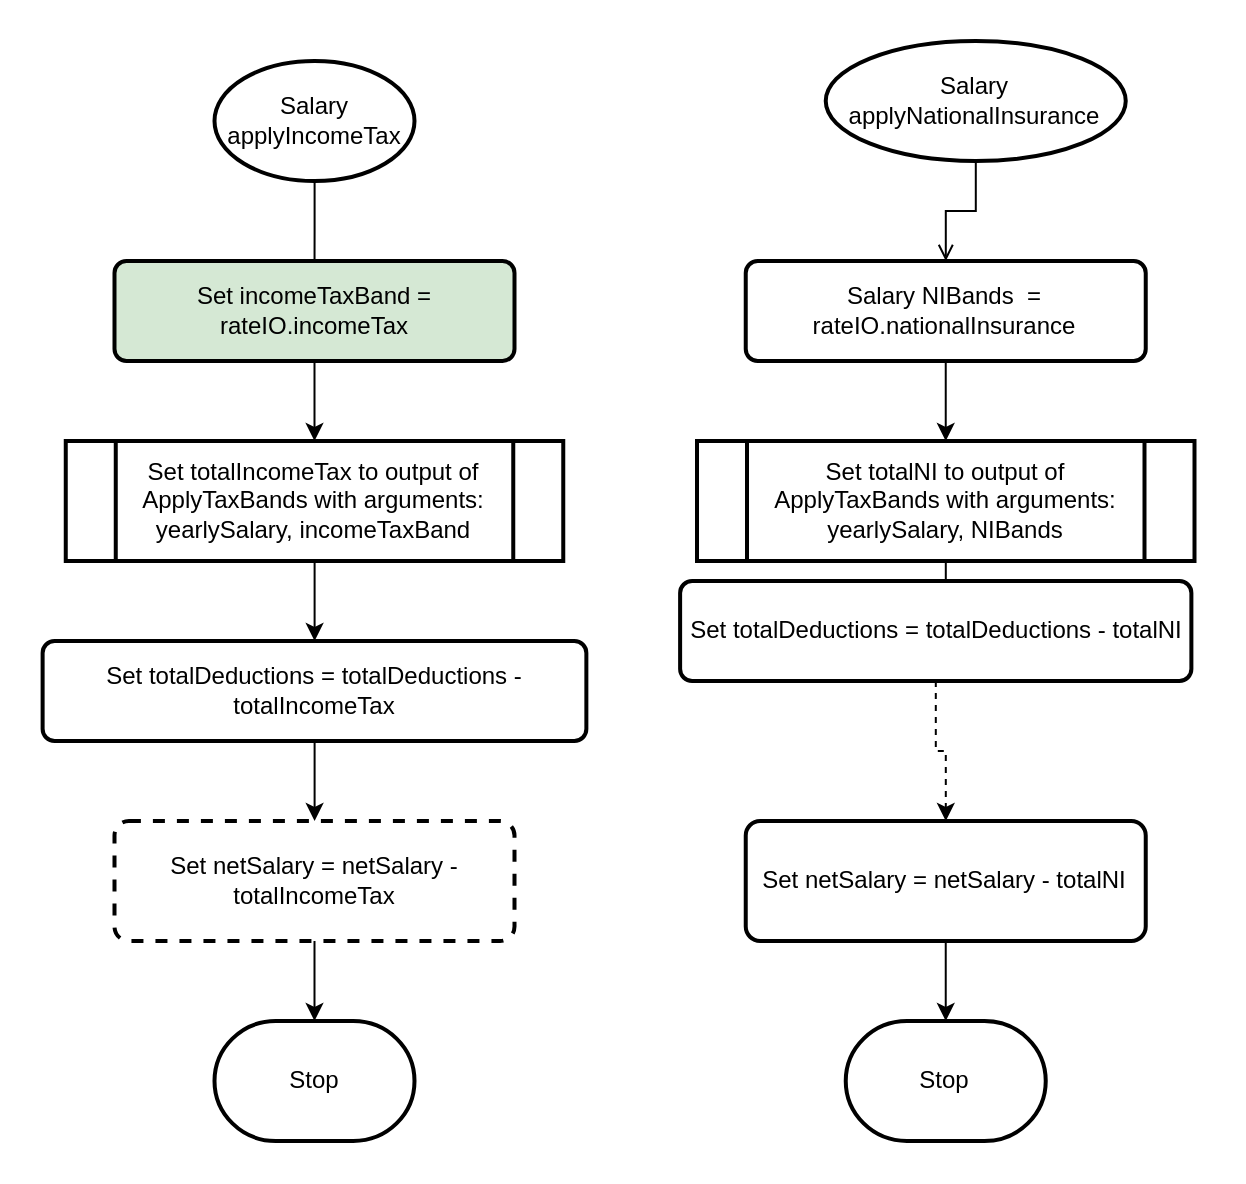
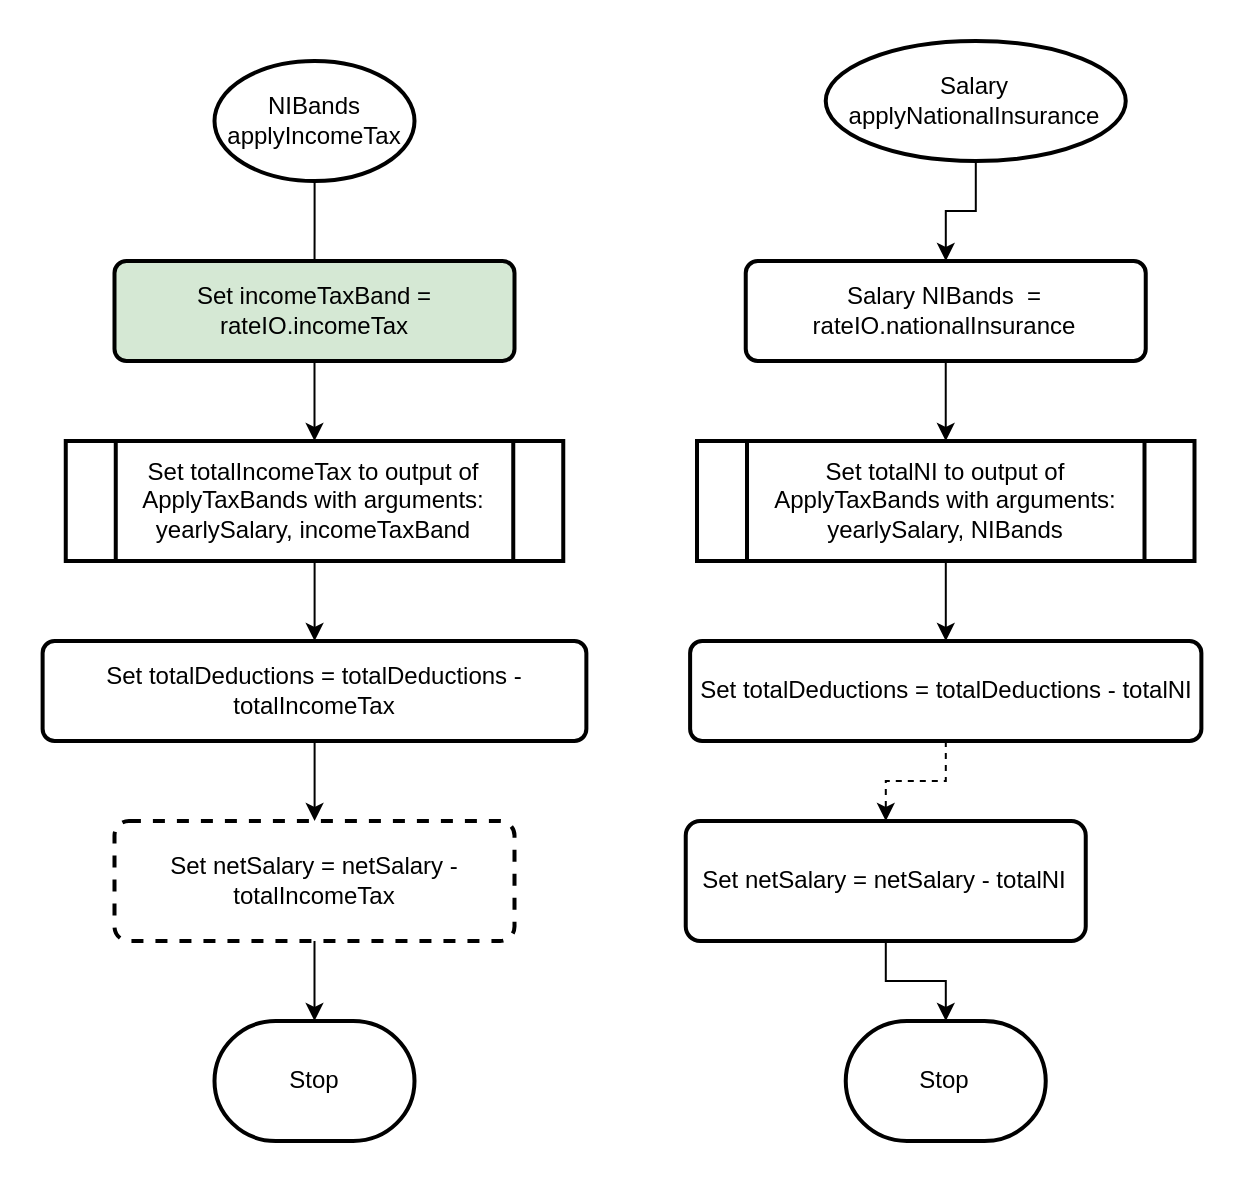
(315, 121) -> (315, 121)
(946, 249) -> (946, 246)
(936, 631) -> (946, 691)
(946, 881) -> (886, 881)
